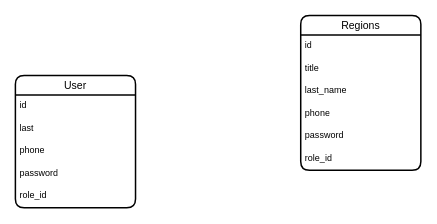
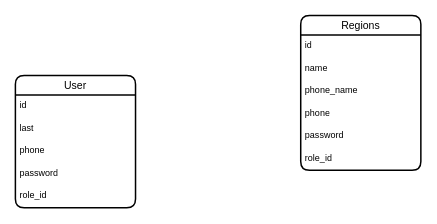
(315, 68) -> (315, 68)
(326, 91) -> (330, 91)
